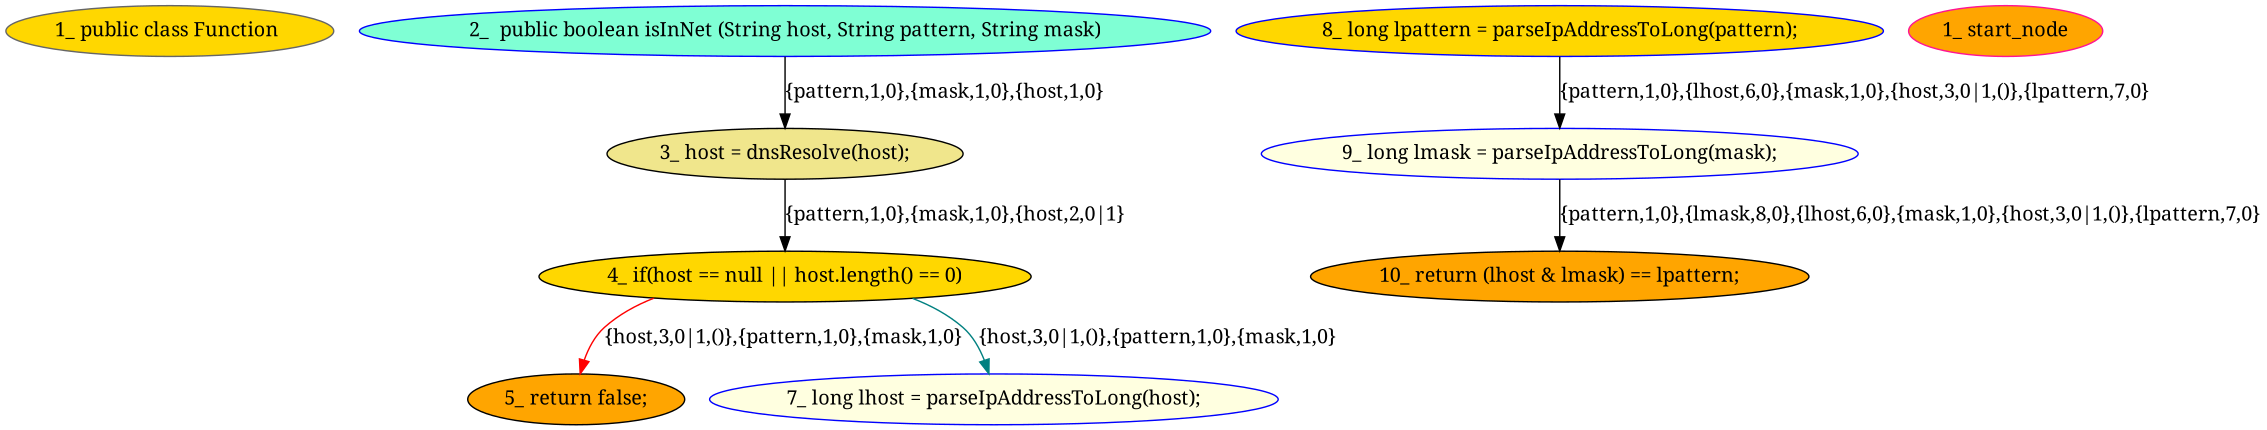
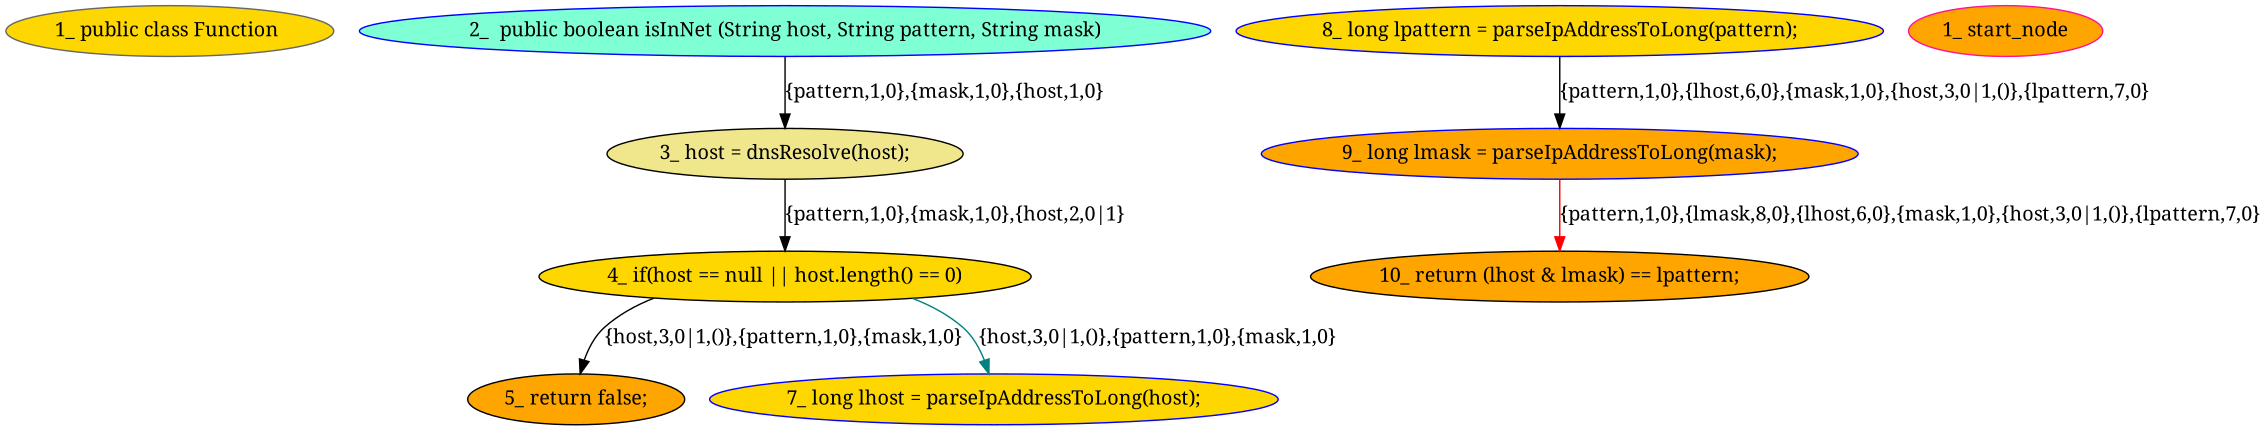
(1560, 154) -> (1560, 154)
(1560, 208) -> (1560, 208)
(612, 321) -> (612, 321)
(994, 399) -> (994, 399)
